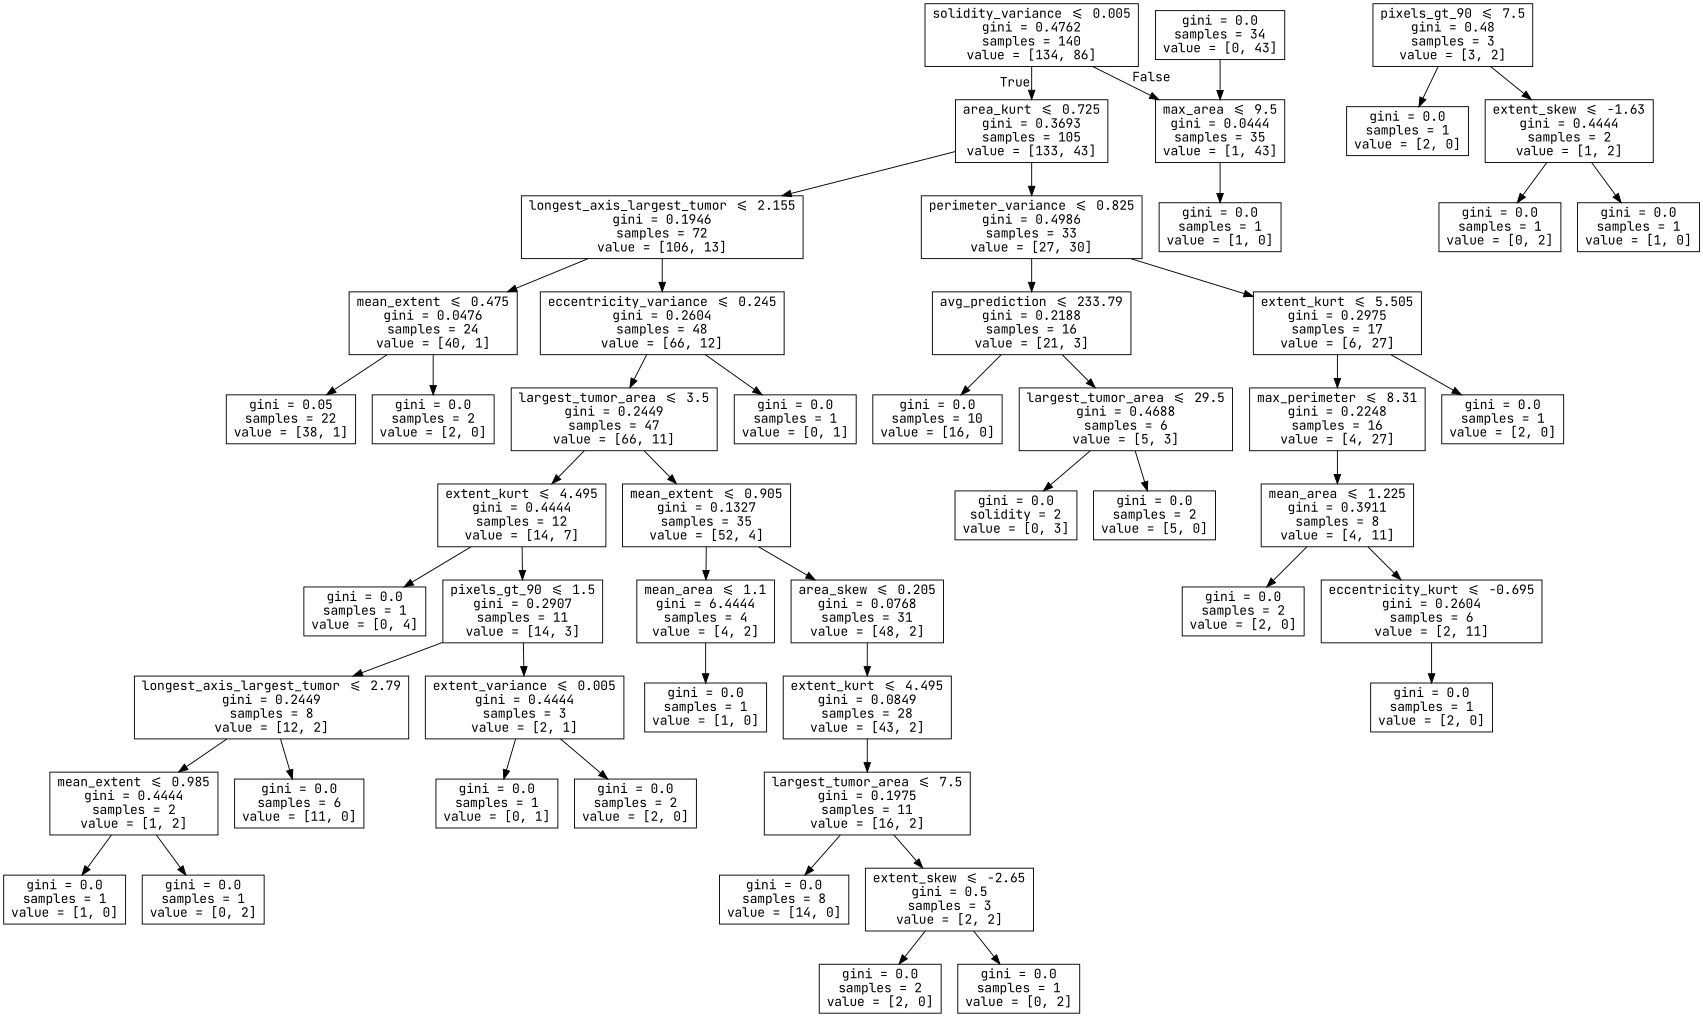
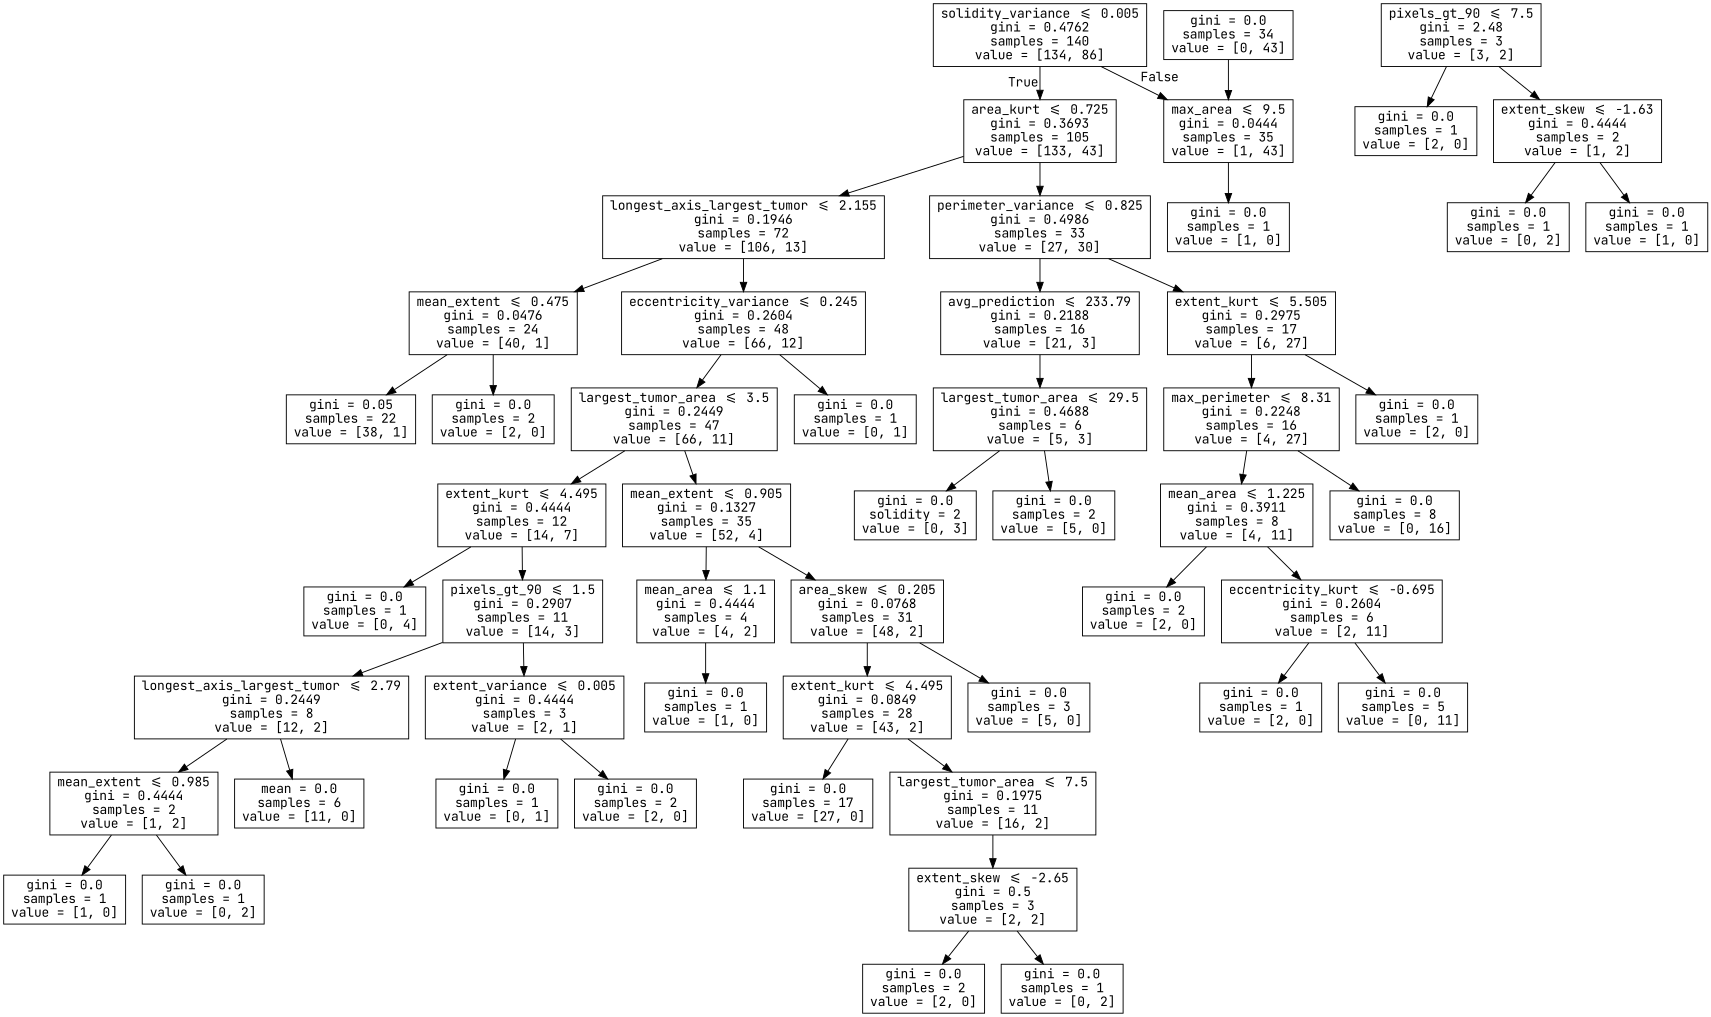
(1453, 35) -> (1461, 35)
(937, 419) -> none
none -> (1395, 515)
(706, 611) -> (706, 611)
none -> (1029, 707)
none -> (1403, 707)
(299, 804) -> (299, 804)
none -> (808, 804)
(784, 900) -> none
